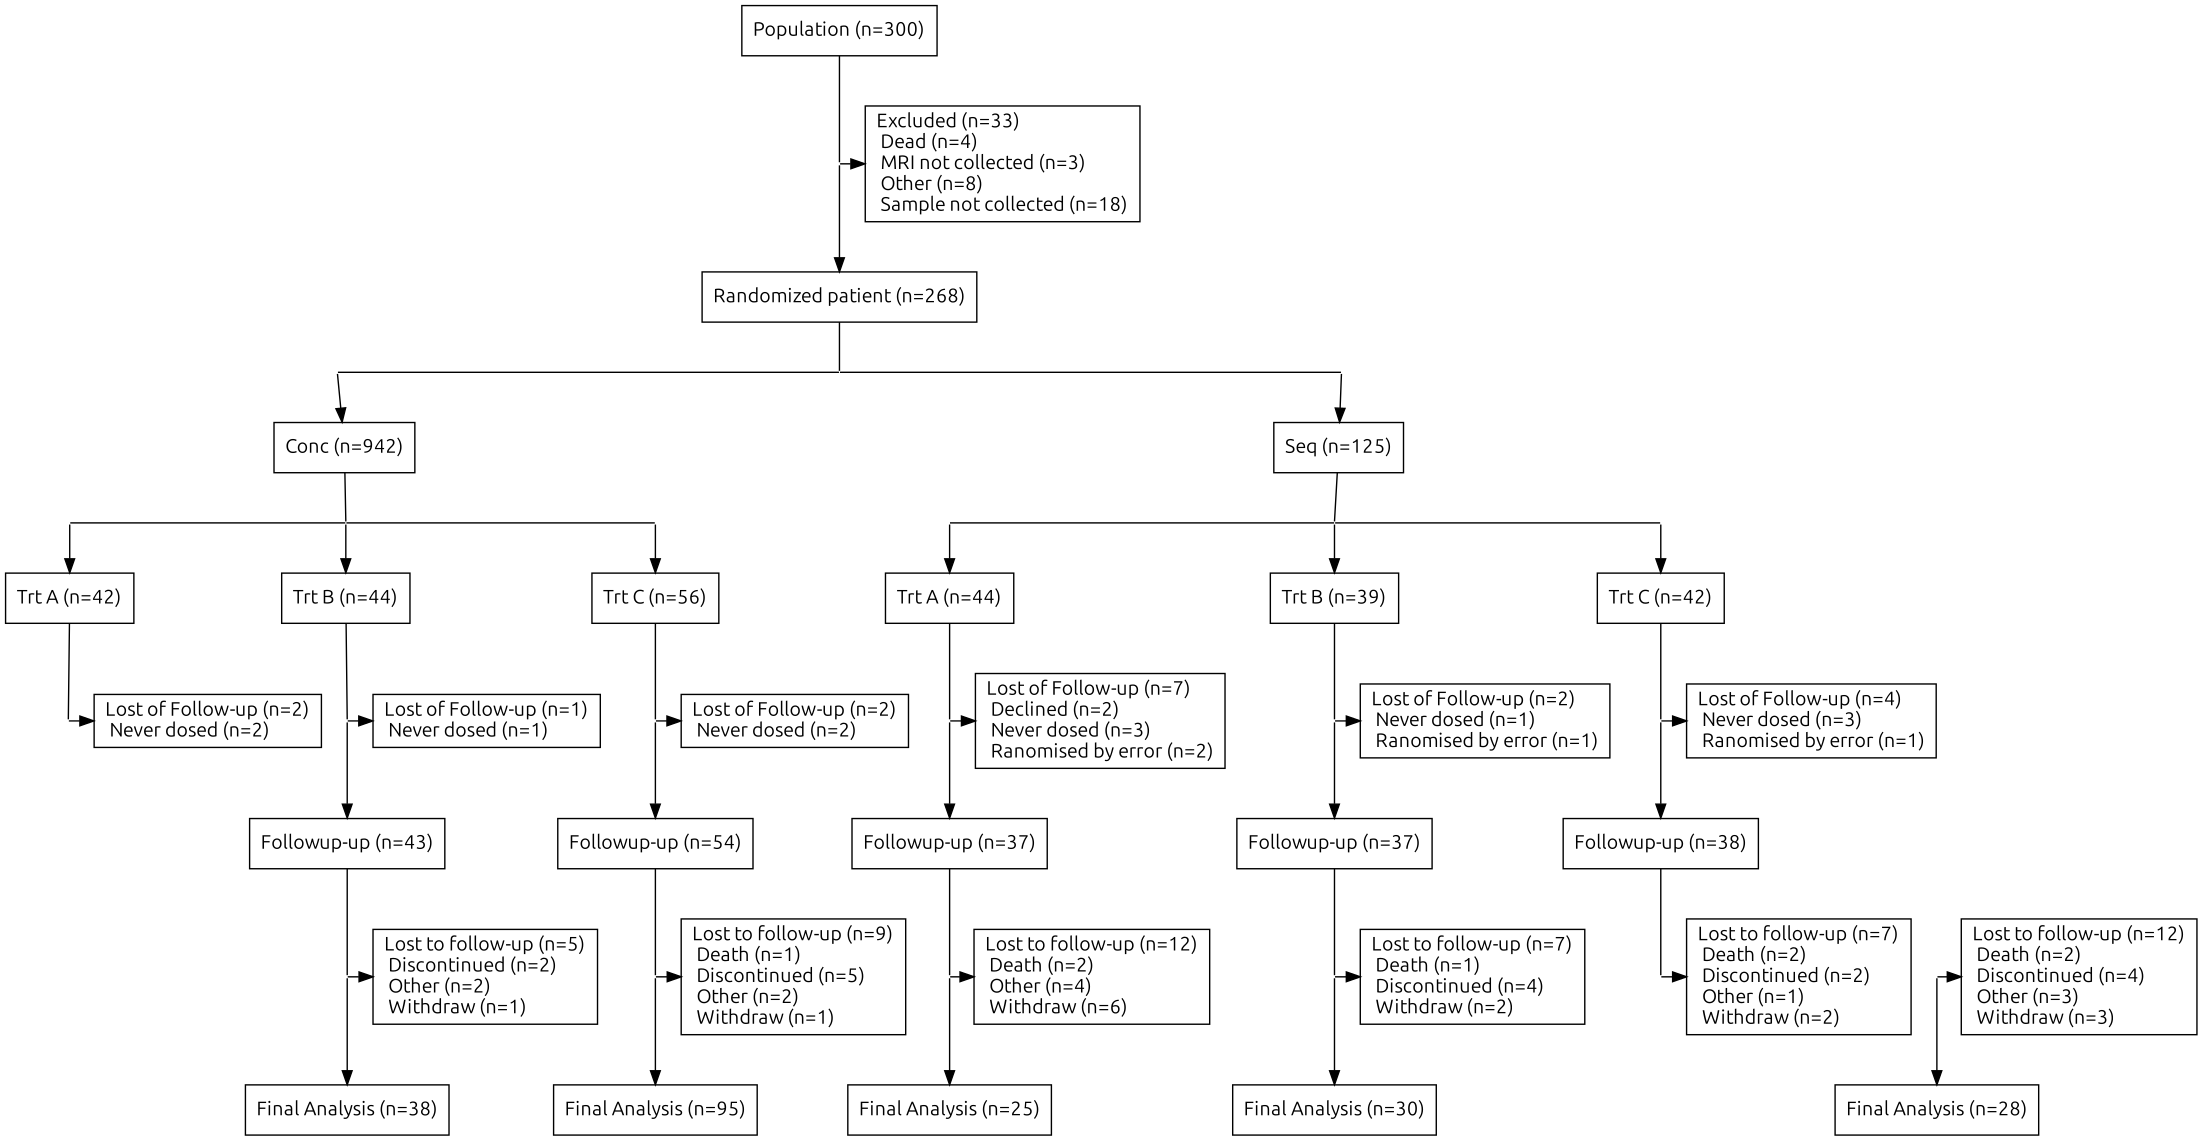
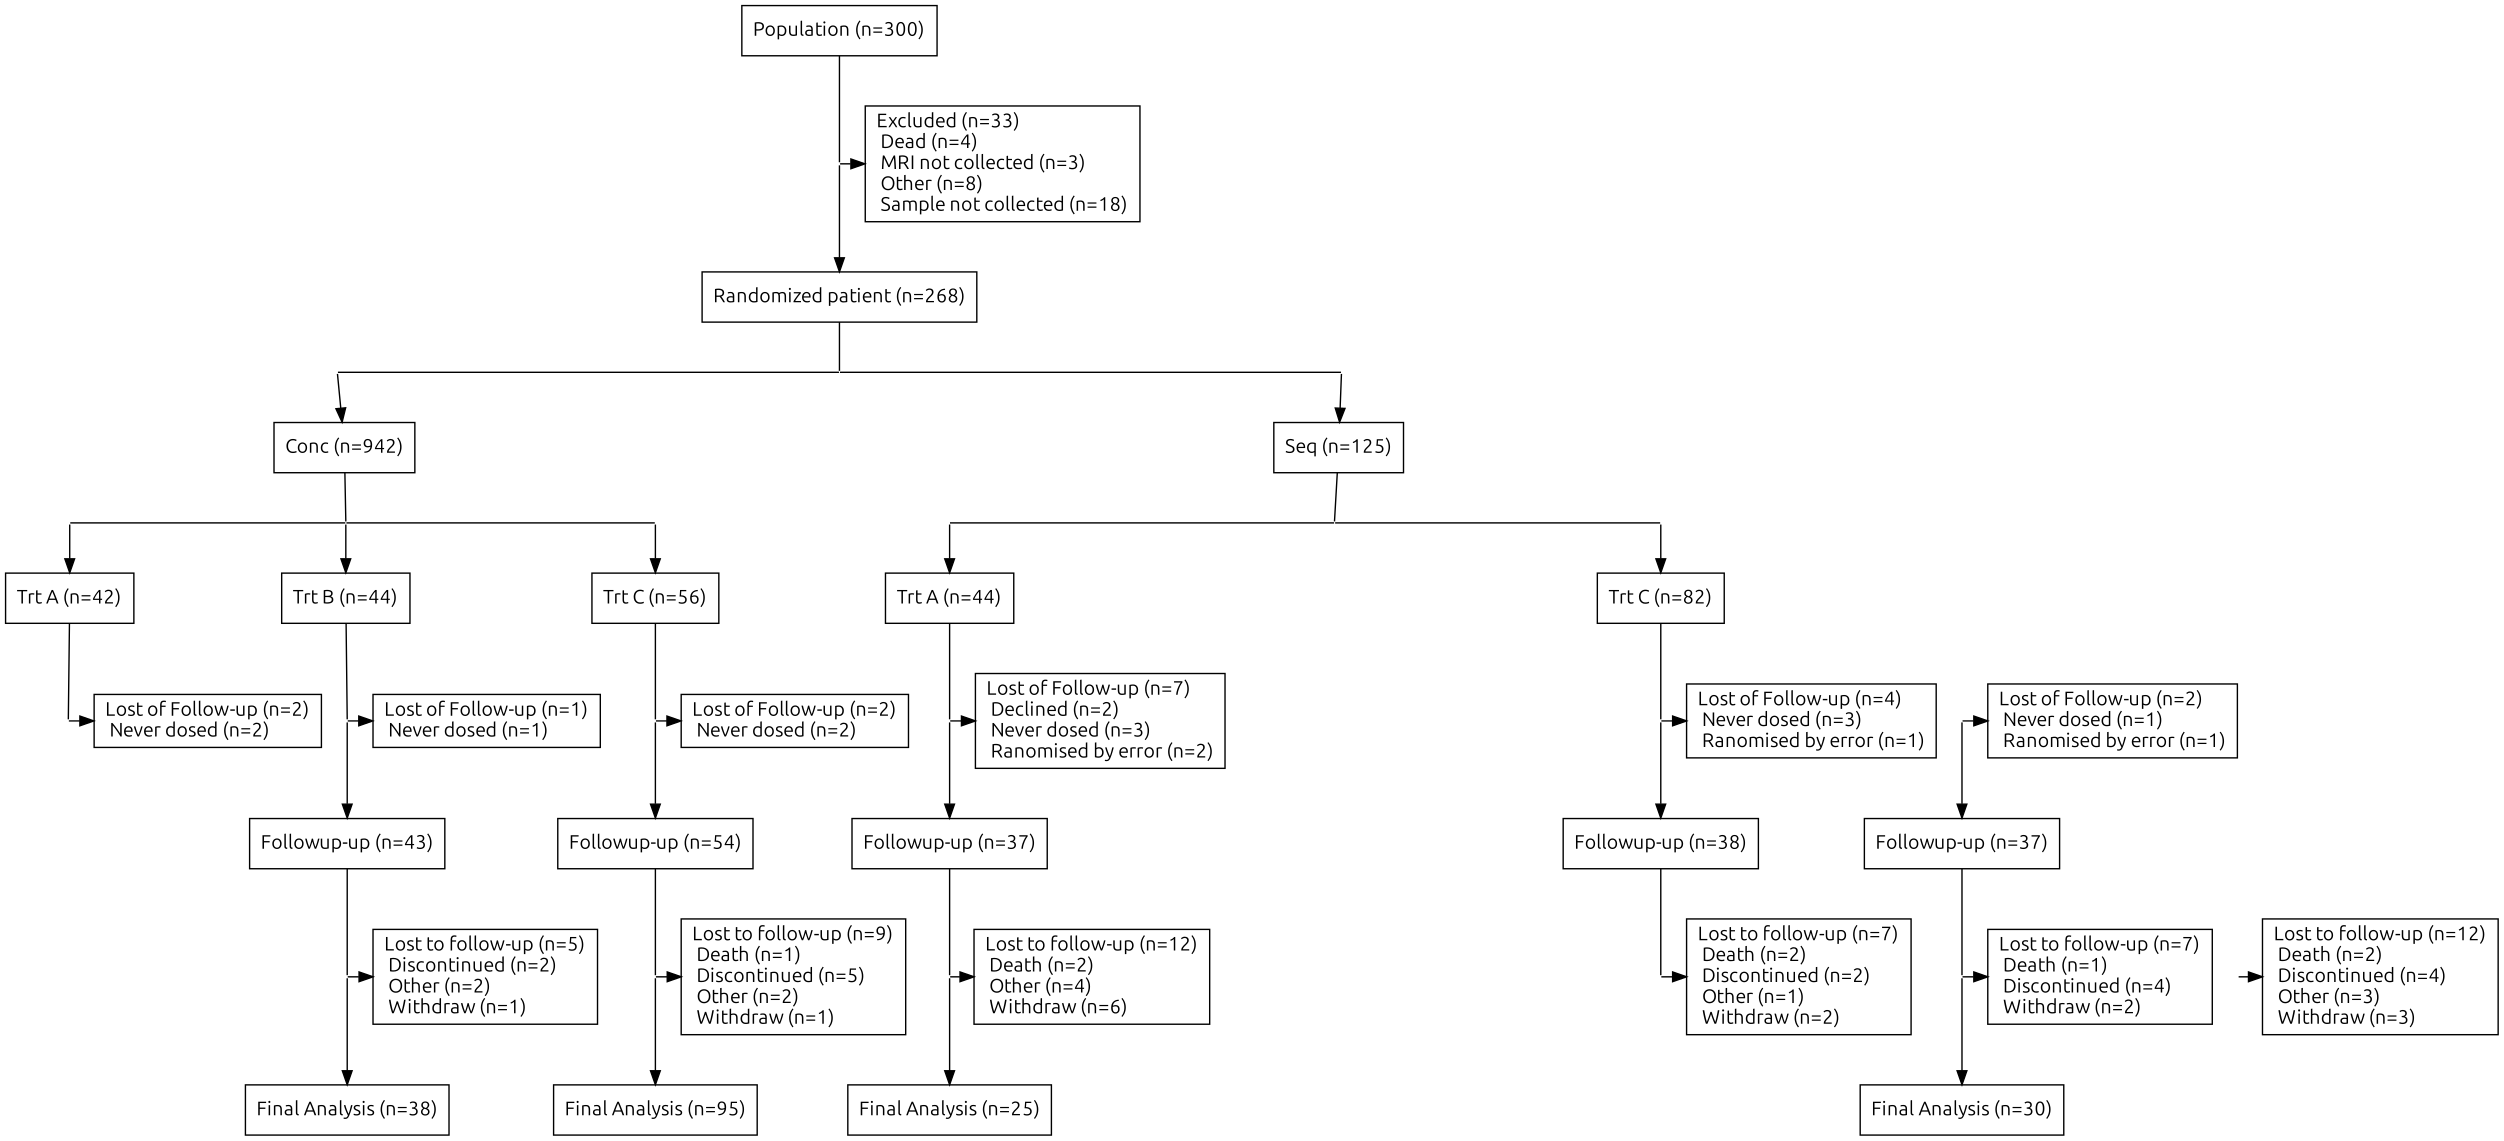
(1334, 598) -> none
(1661, 598) -> (1661, 598)
(1937, 1110) -> none
